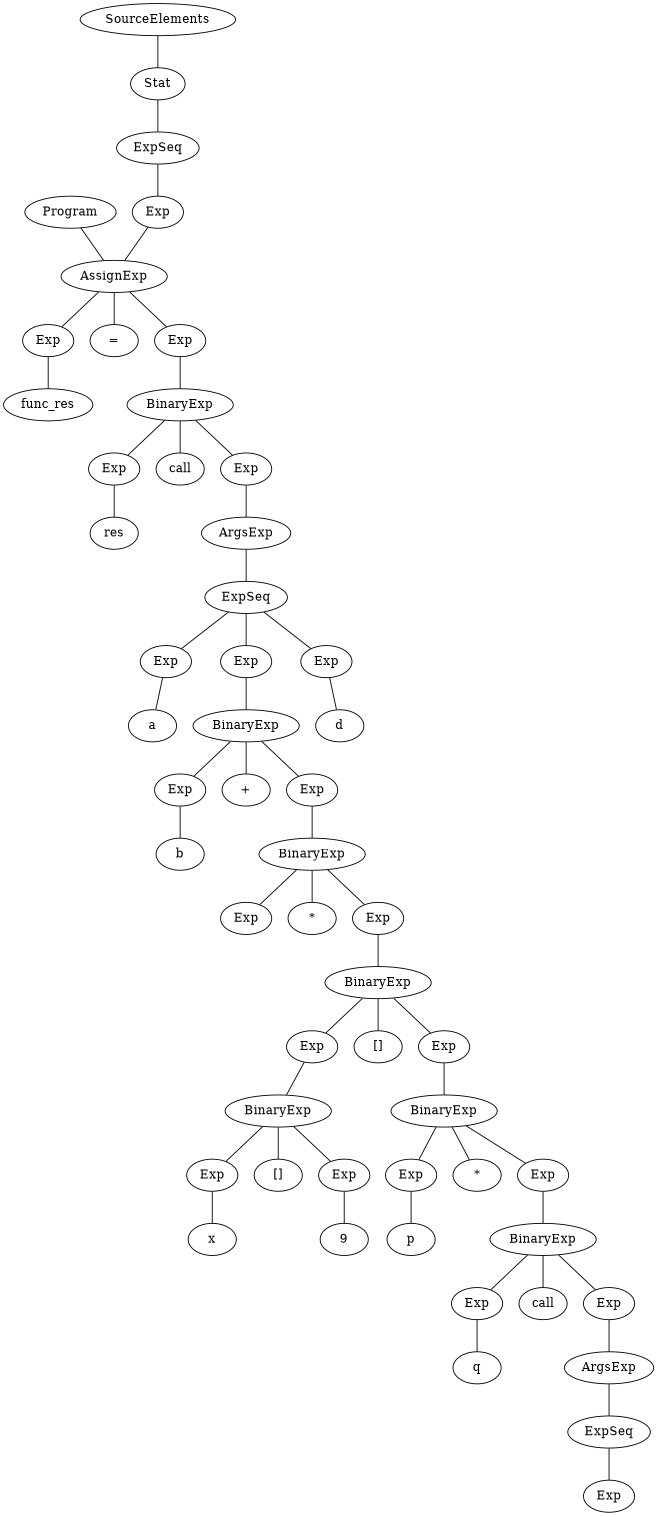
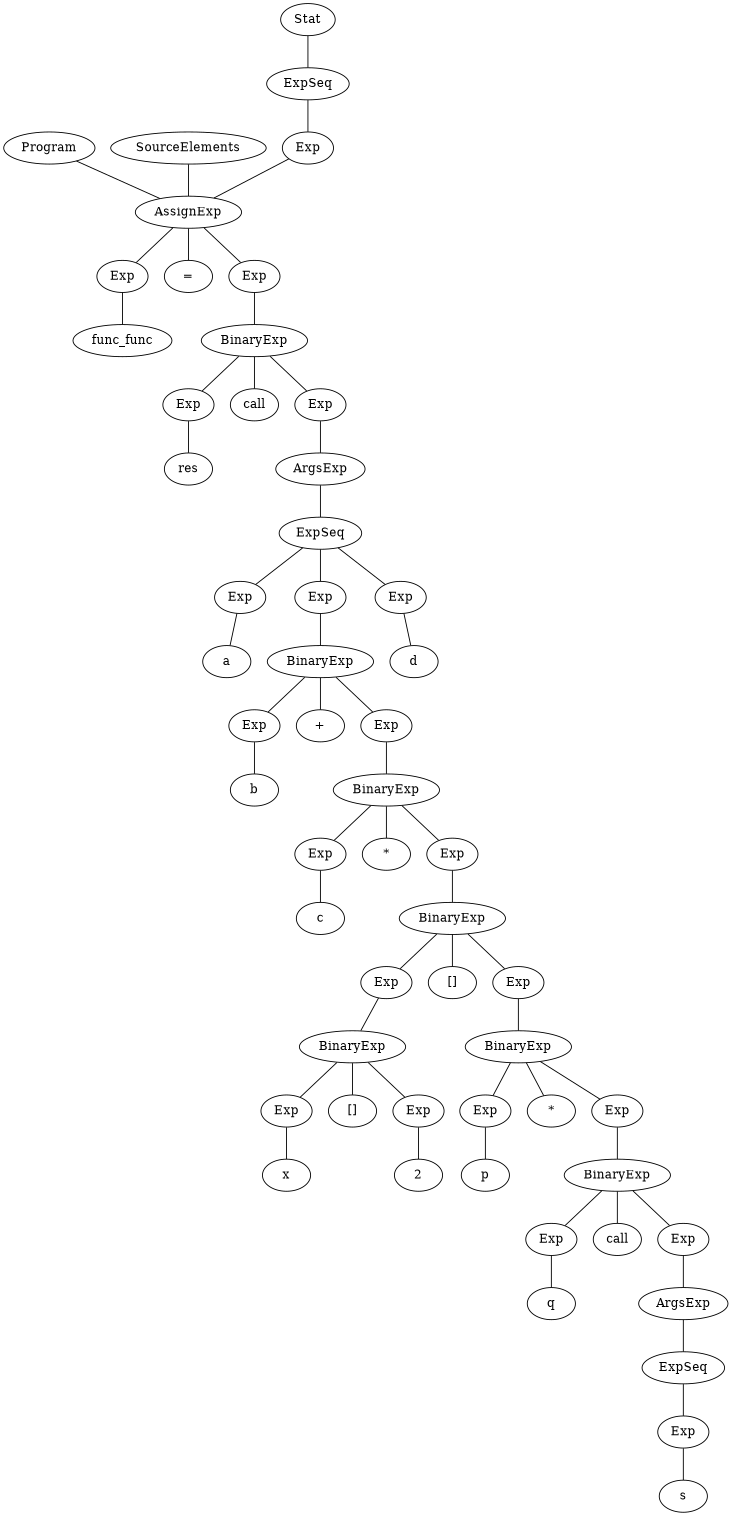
(158, 52) -> (188, 180)
(48, 405) -> (122, 341)
none -> (320, 918)
(344, 1239) -> (419, 1175)
none -> (683, 1496)
